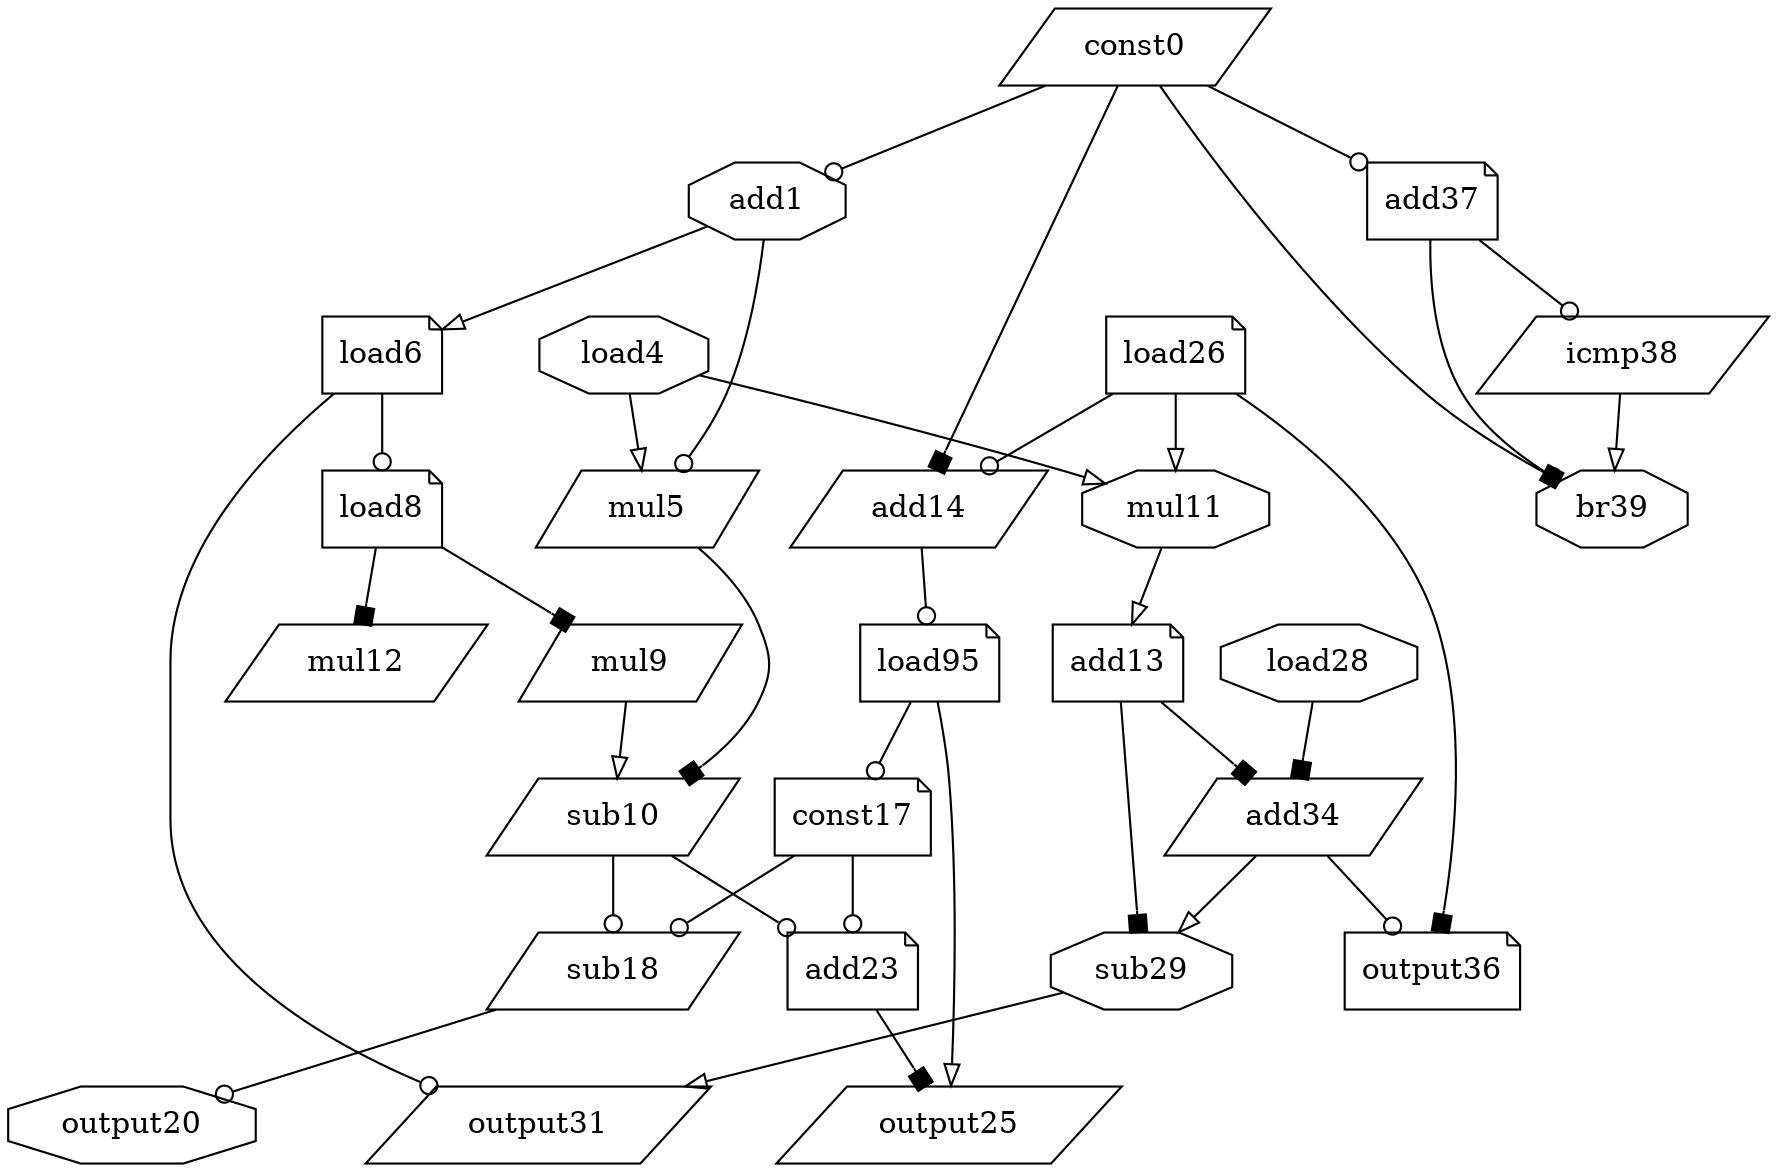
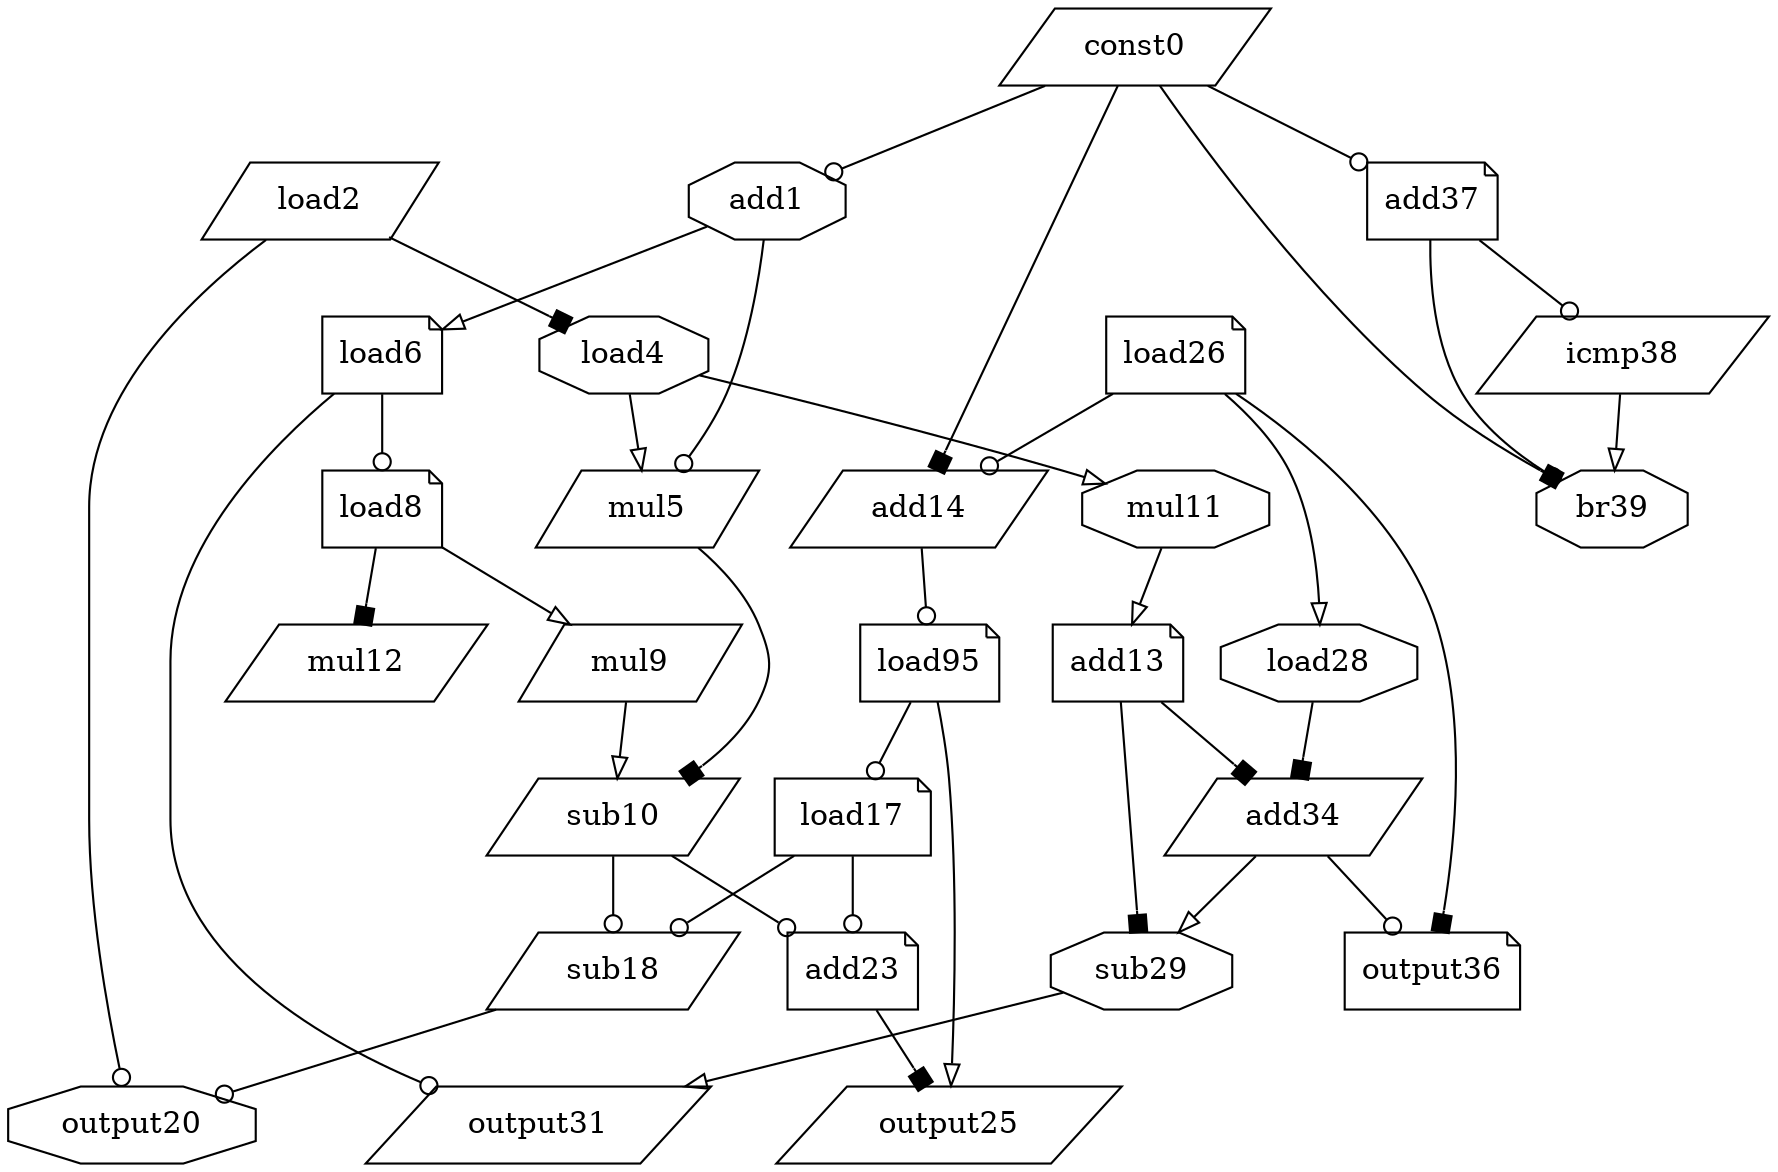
none -> (320, 201)
(1176, 422) -> (1297, 487)
(497, 580) -> (497, 580)
(853, 817) -> (853, 817)
